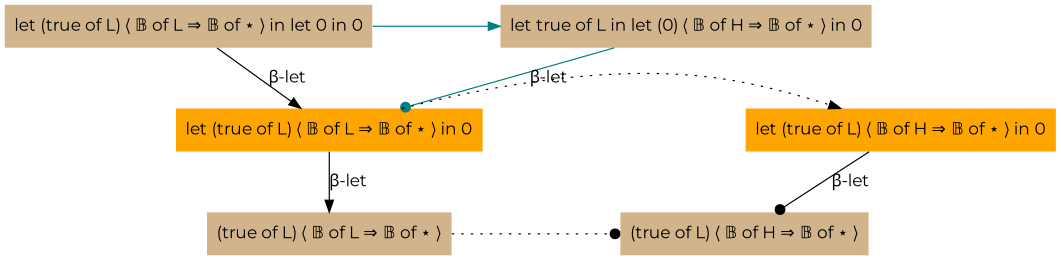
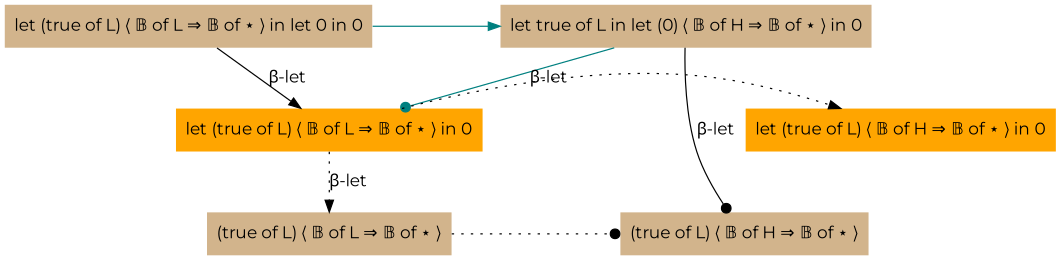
(329, 176) -> (329, 176)
(827, 179) -> (691, 129)
